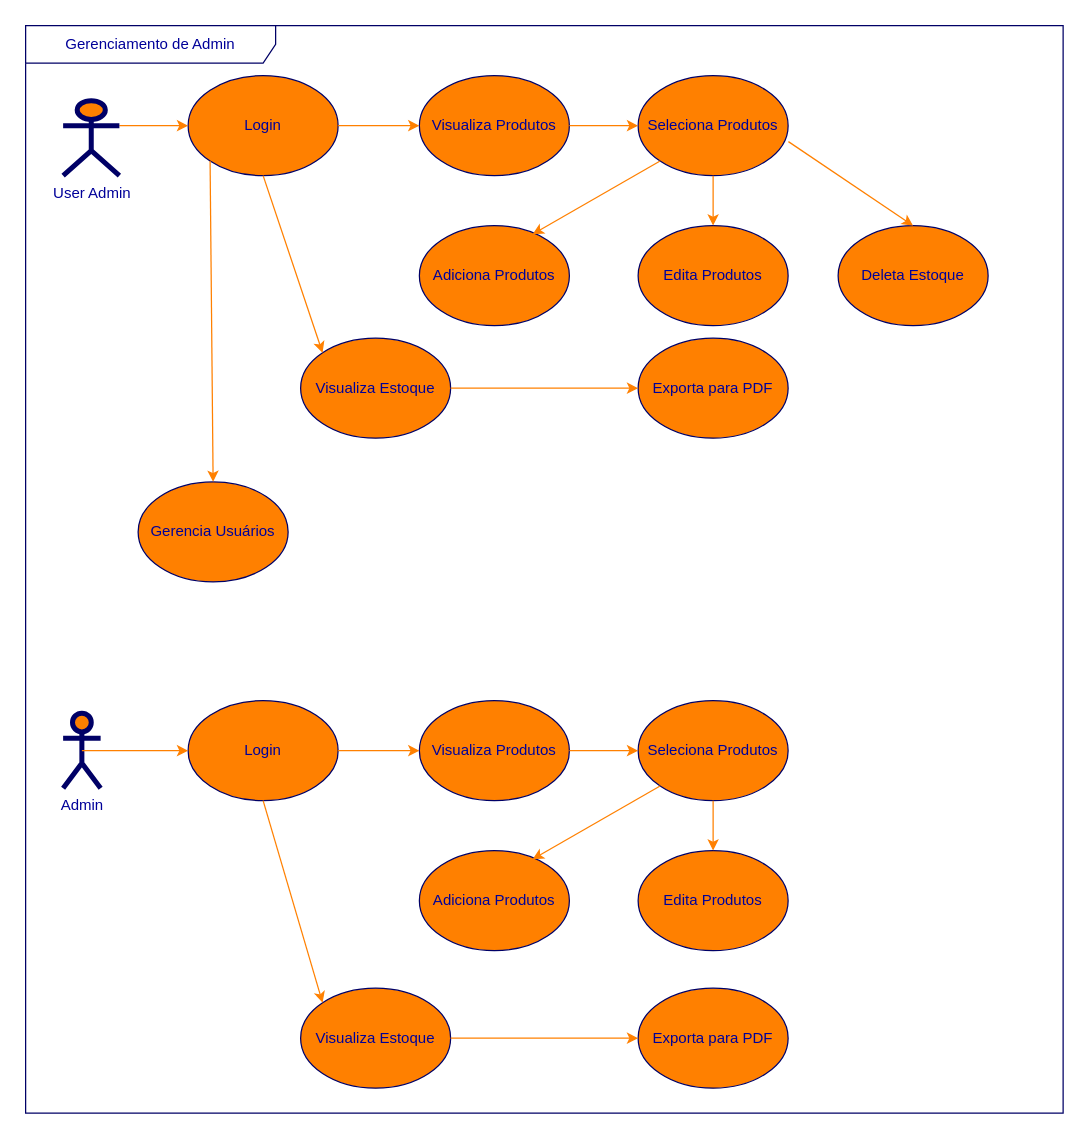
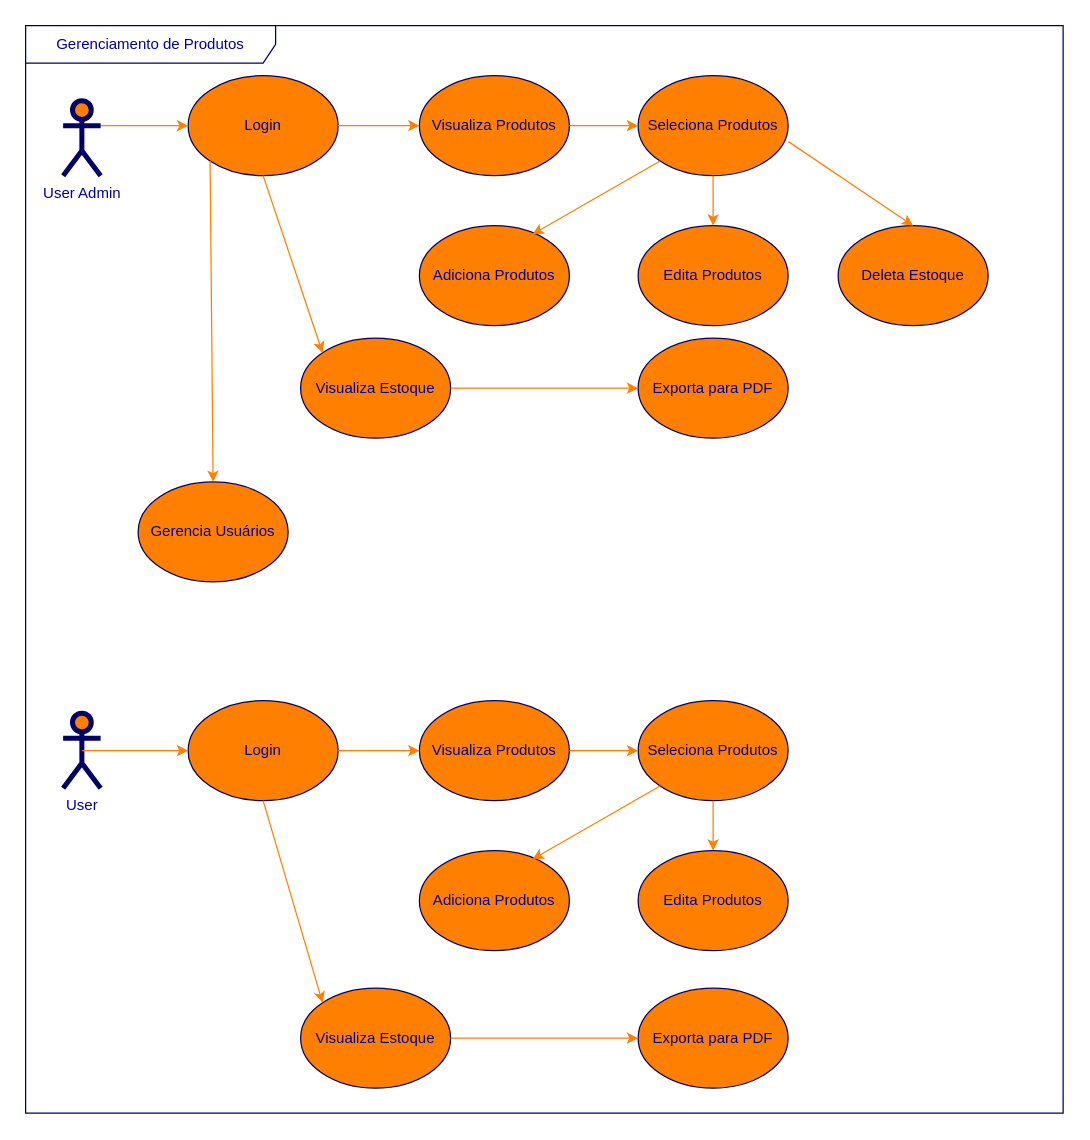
(151, 44) -> (151, 44)
(91, 138) -> (82, 138)
(83, 806) -> (83, 806)
